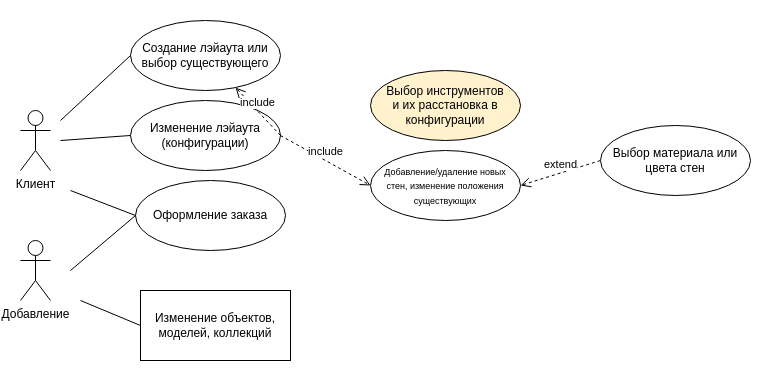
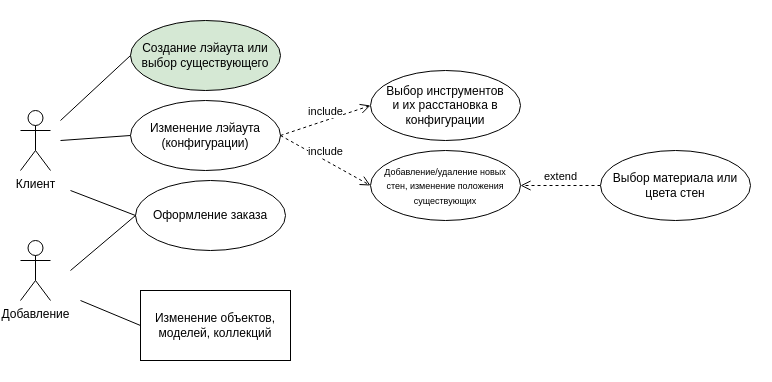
(206, 56) -> (206, 56)
(446, 106) -> (446, 106)
(258, 112) -> (325, 121)
(676, 161) -> (676, 186)
